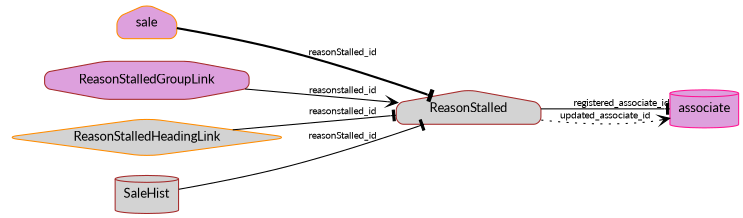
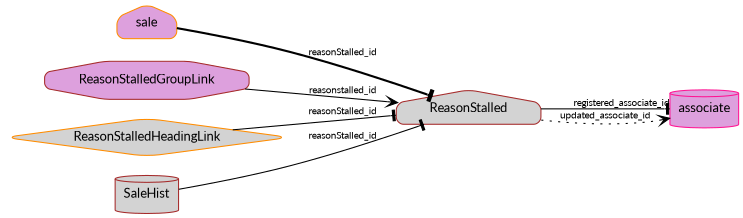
(343, 112) -> (343, 112)
